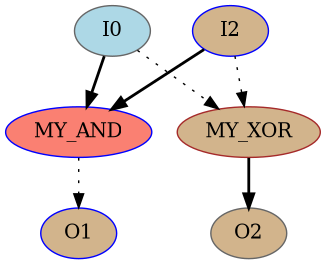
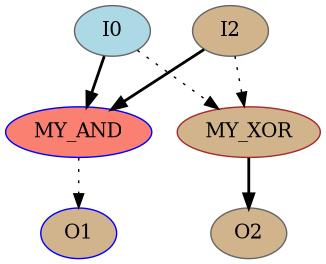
(231, 31) -> (231, 31)
